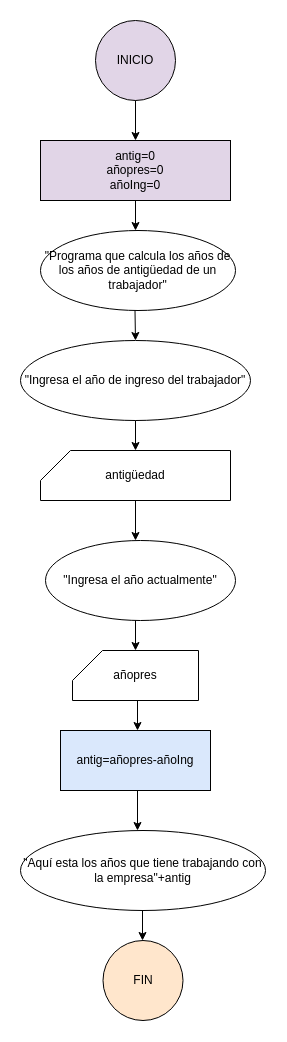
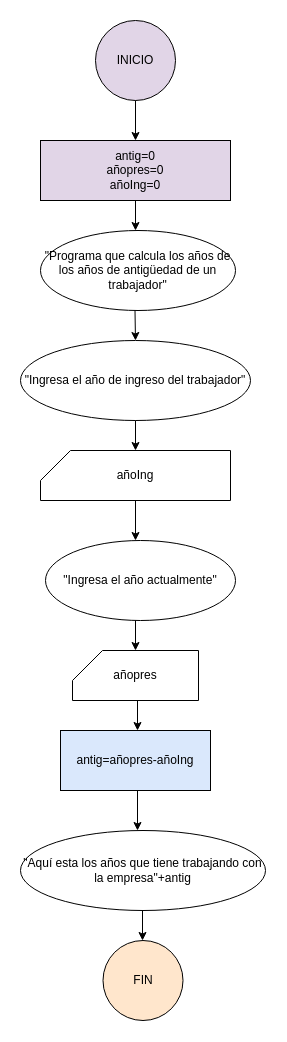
(136, 476) -> (136, 476)
